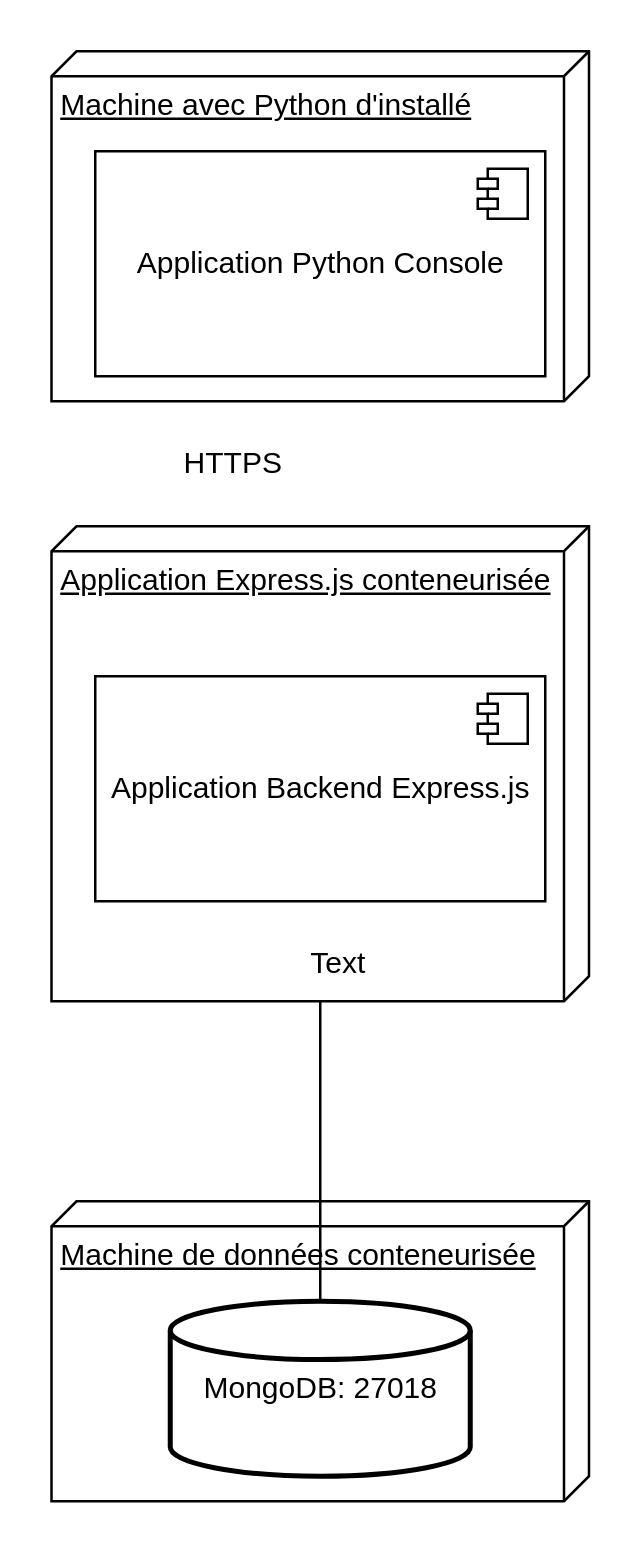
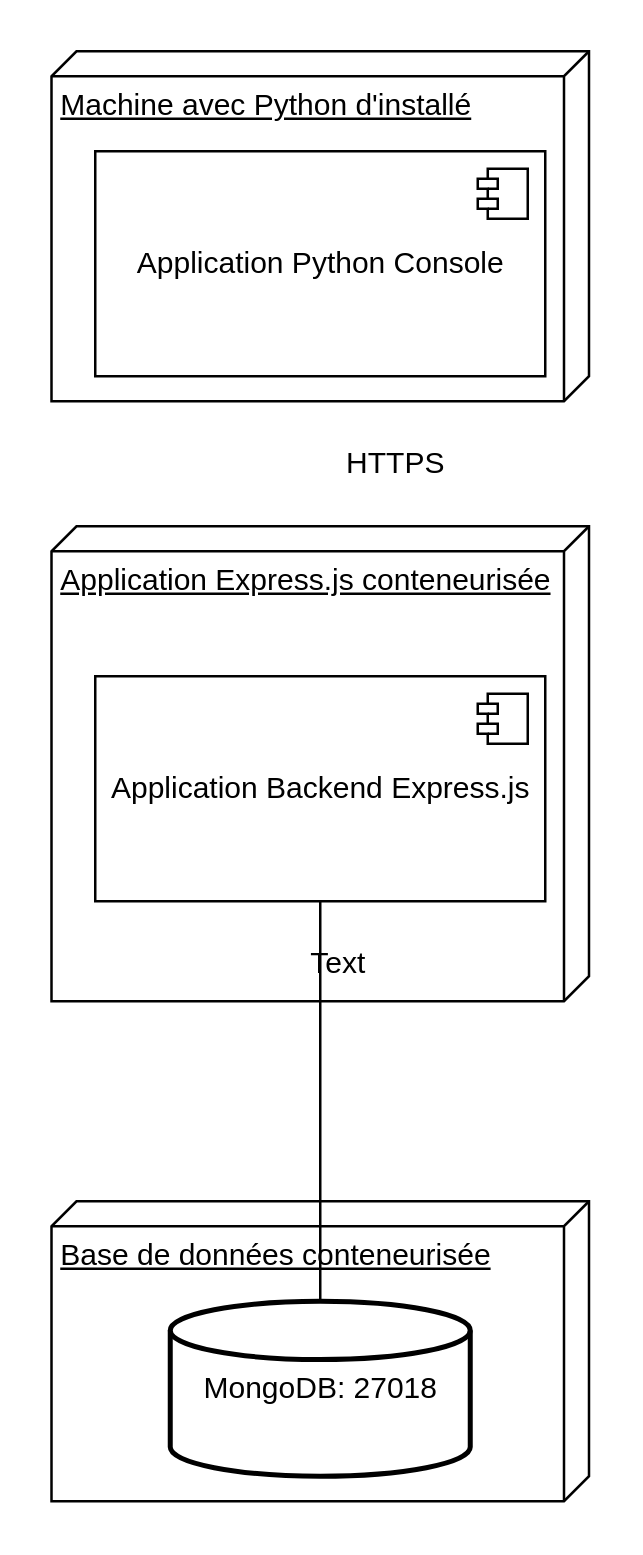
(233, 464) -> (395, 464)
(320, 1257) -> (320, 951)
(310, 1275) -> (289, 1257)
